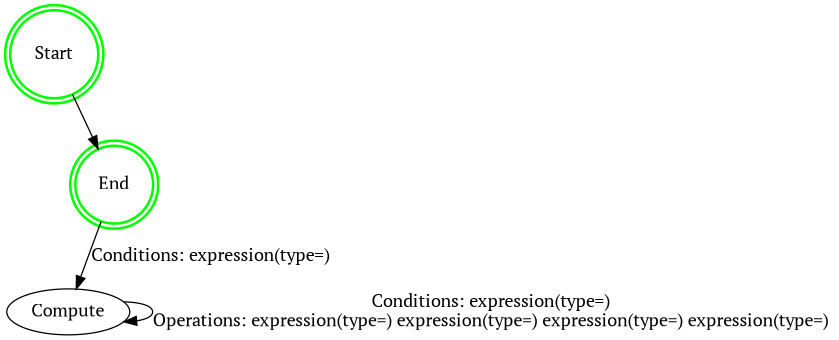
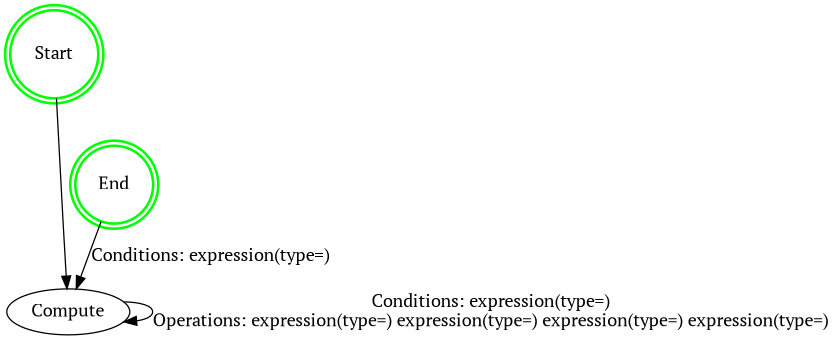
(83, 116) -> (61, 187)
